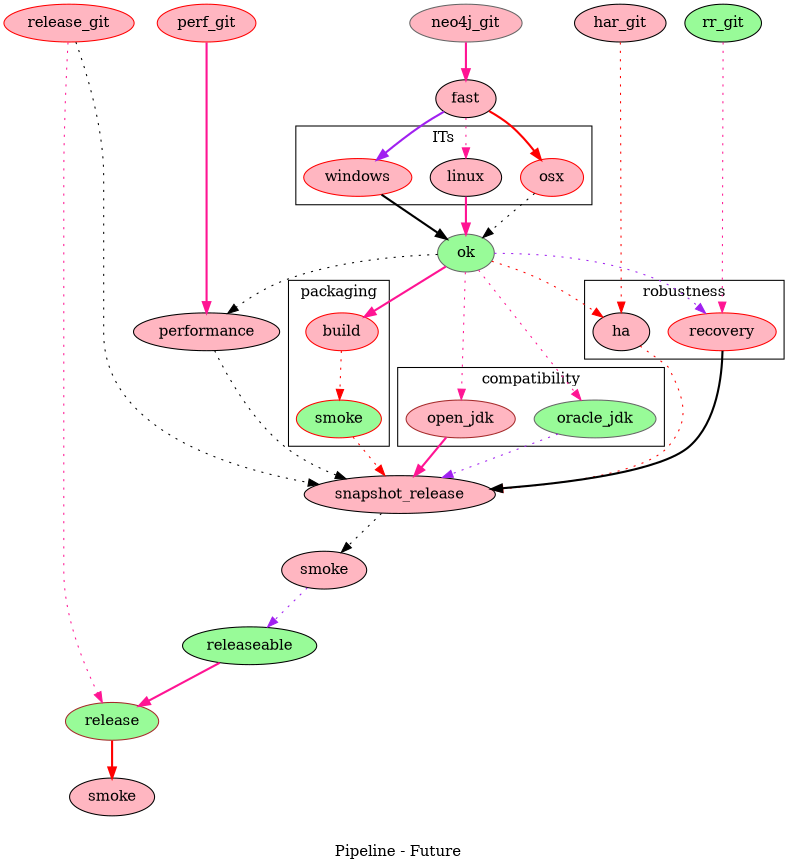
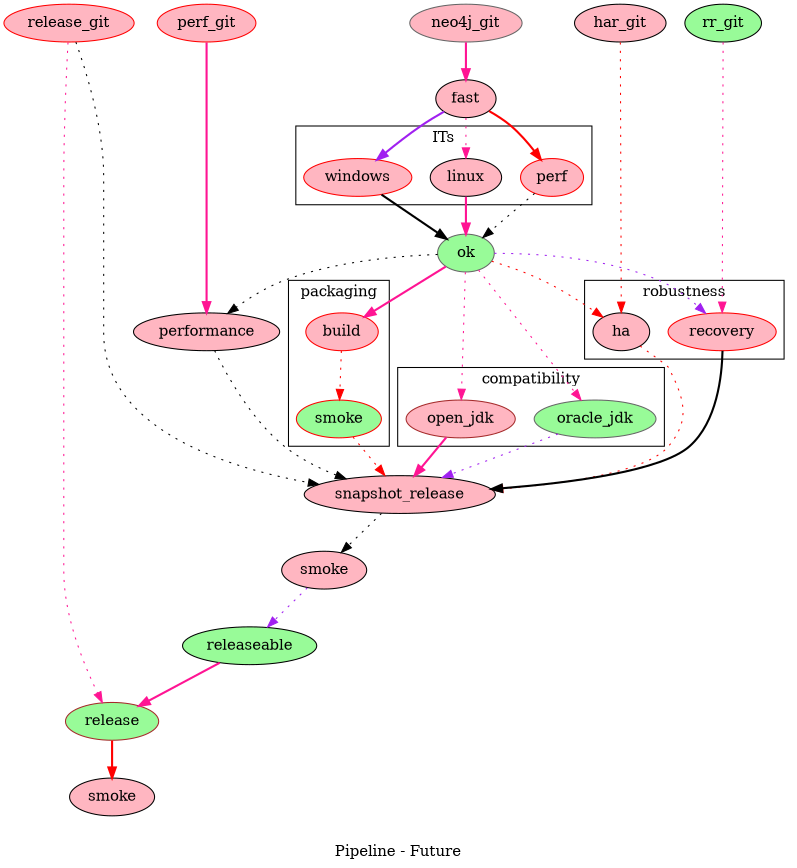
(552, 177) -> (552, 177)
